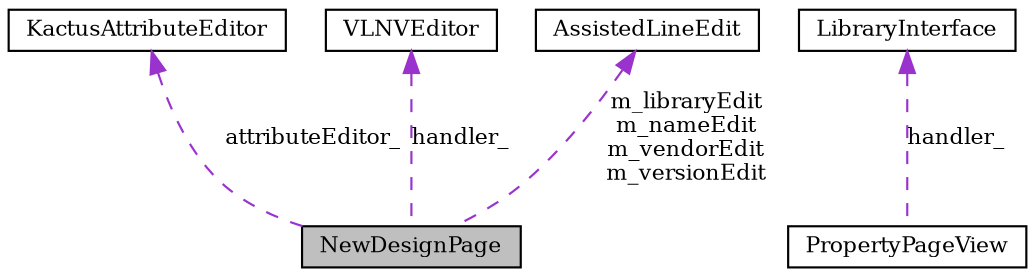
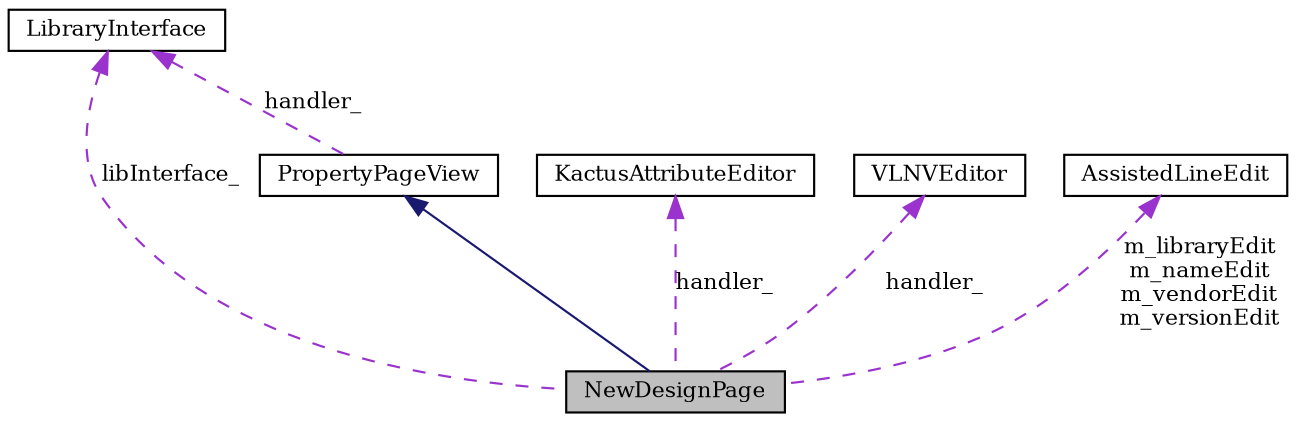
(314, 139) -> (725, 284)
none -> (536, 290)
none -> (252, 318)
